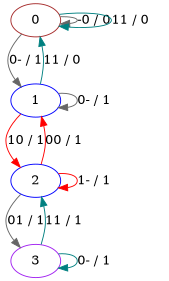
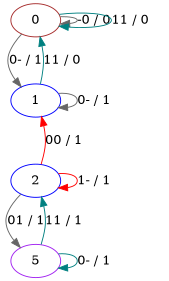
(7, 136) -> none
(36, 261) -> (36, 261)
